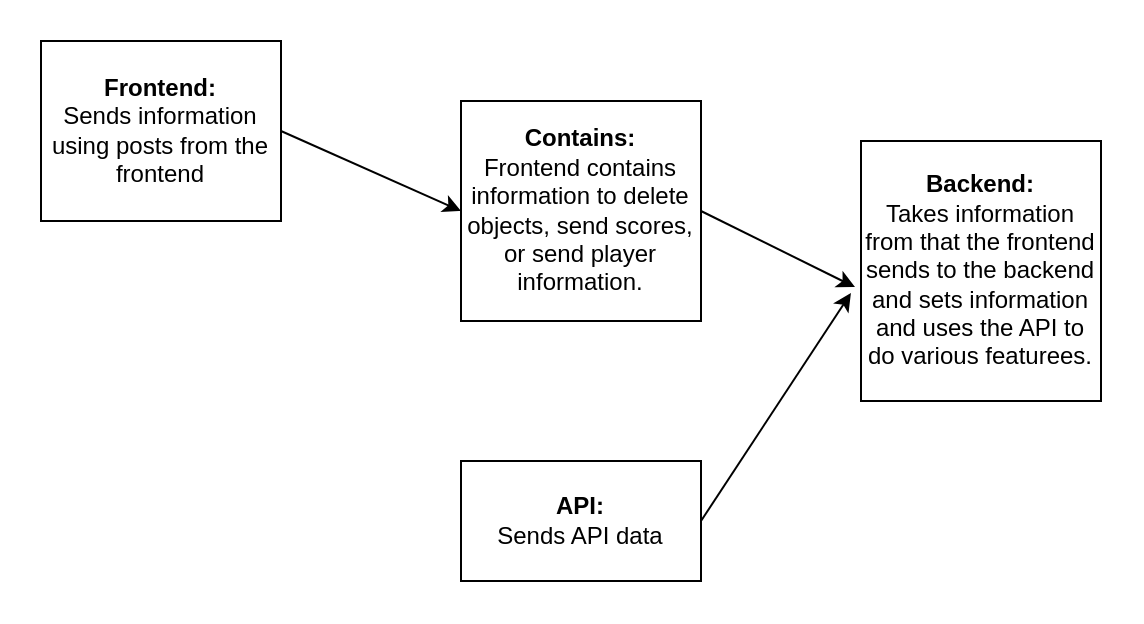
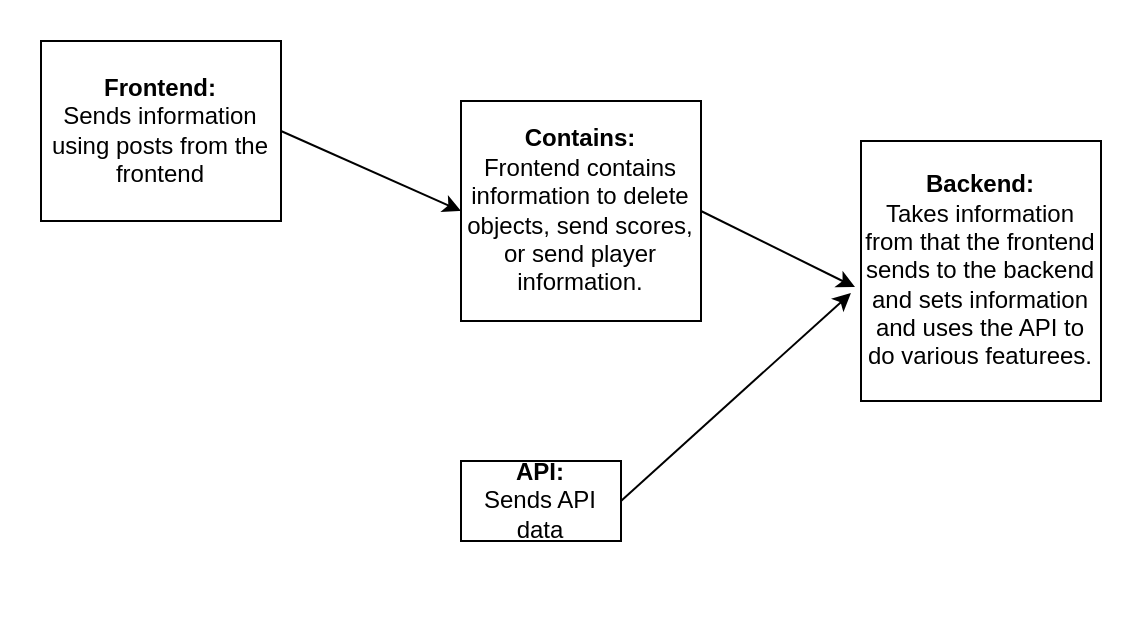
(581, 521) -> (541, 501)
